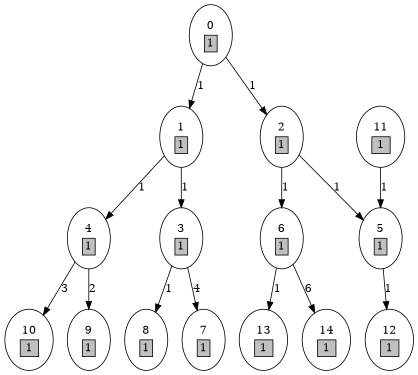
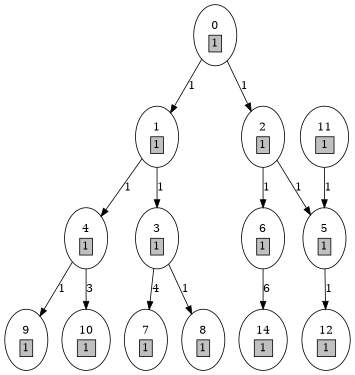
(93, 289) -> (62, 289)
(263, 340) -> none
